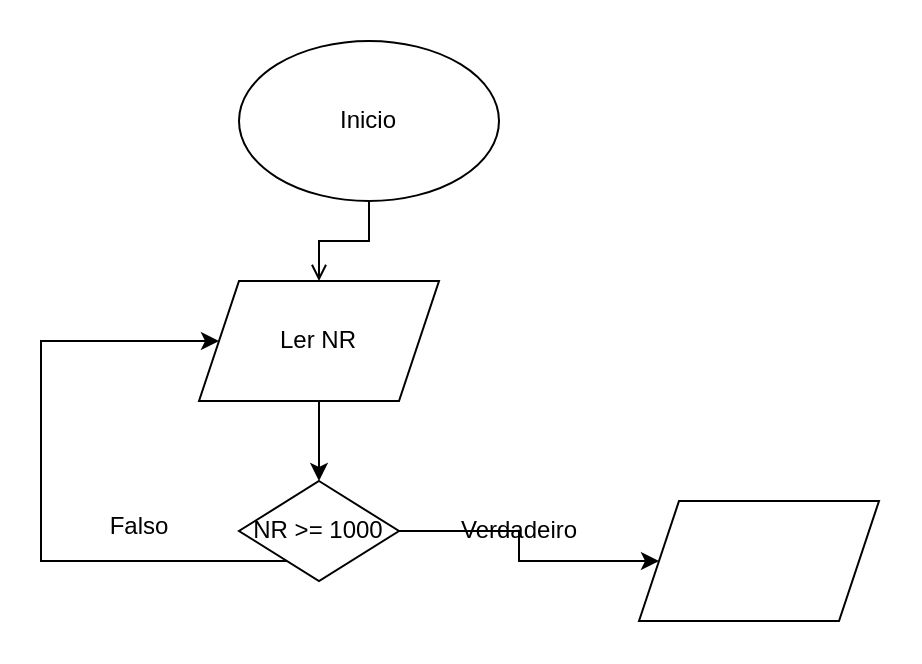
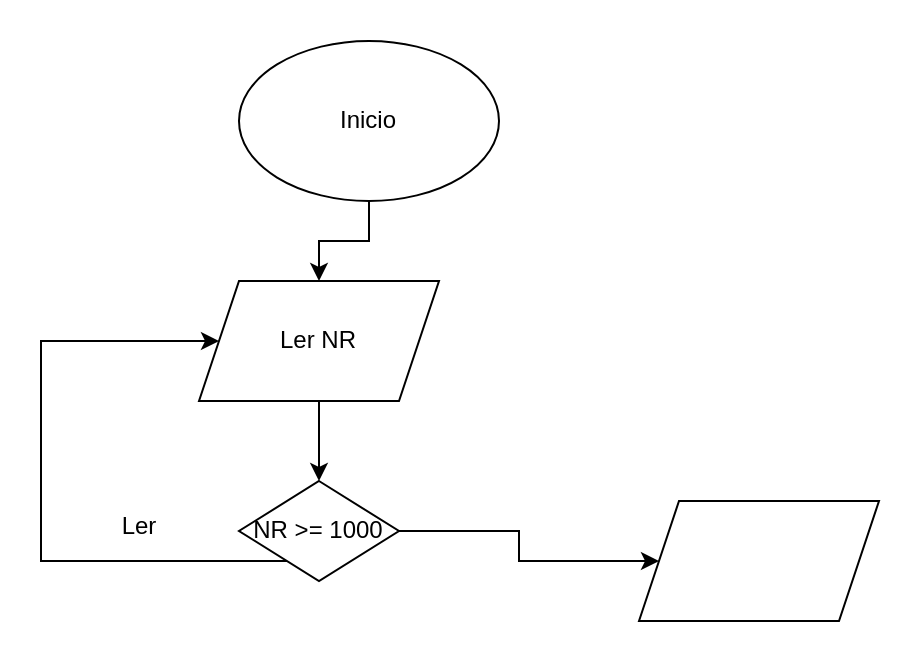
(319, 269) -> (319, 266)
(140, 527) -> (140, 527)
(519, 531) -> none
